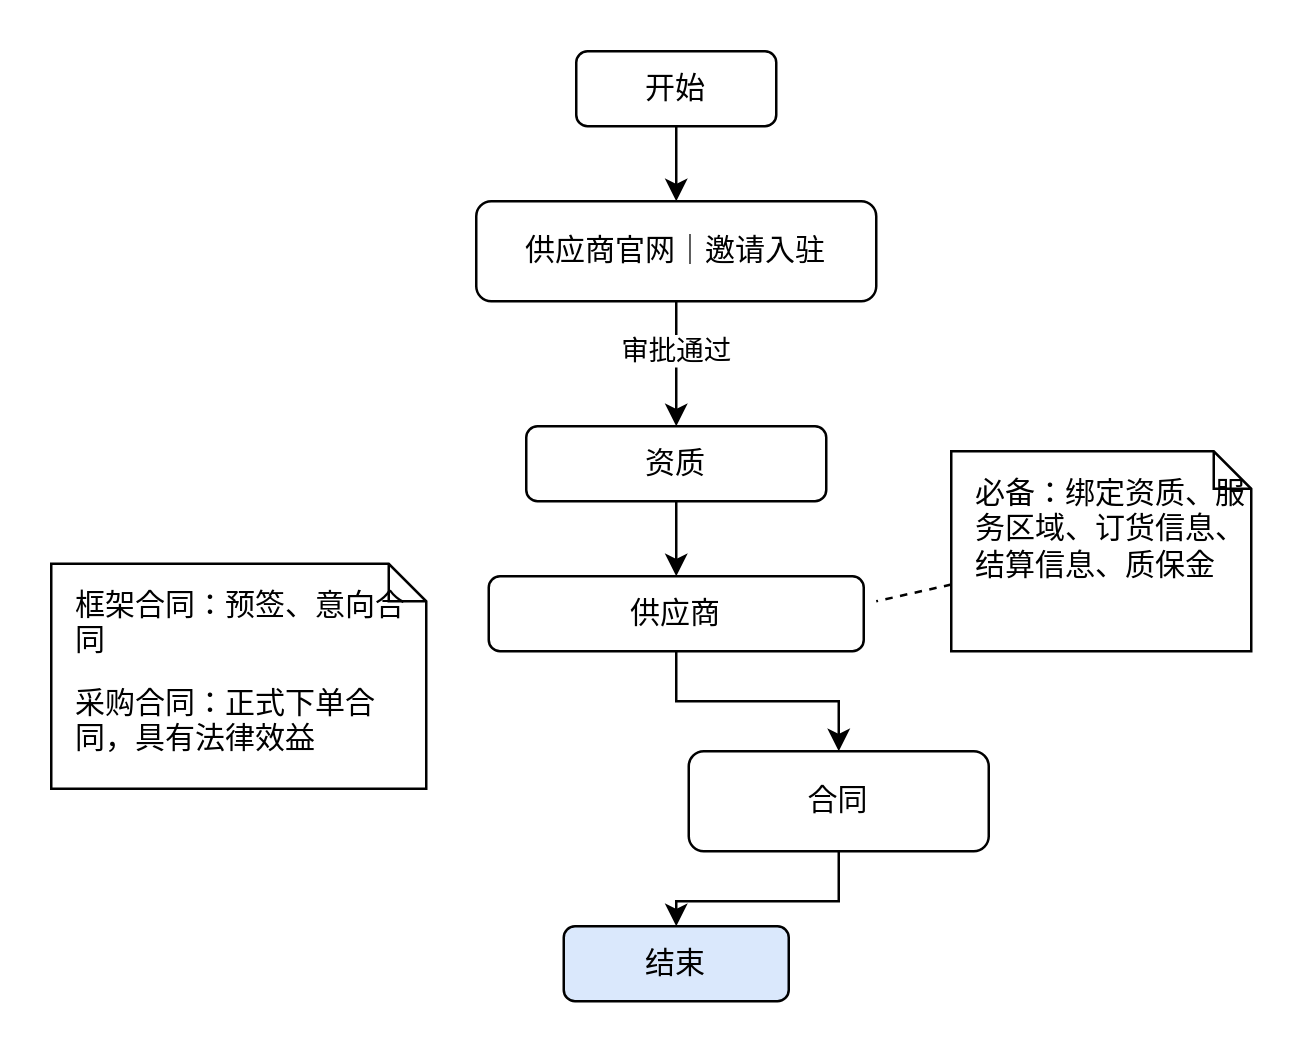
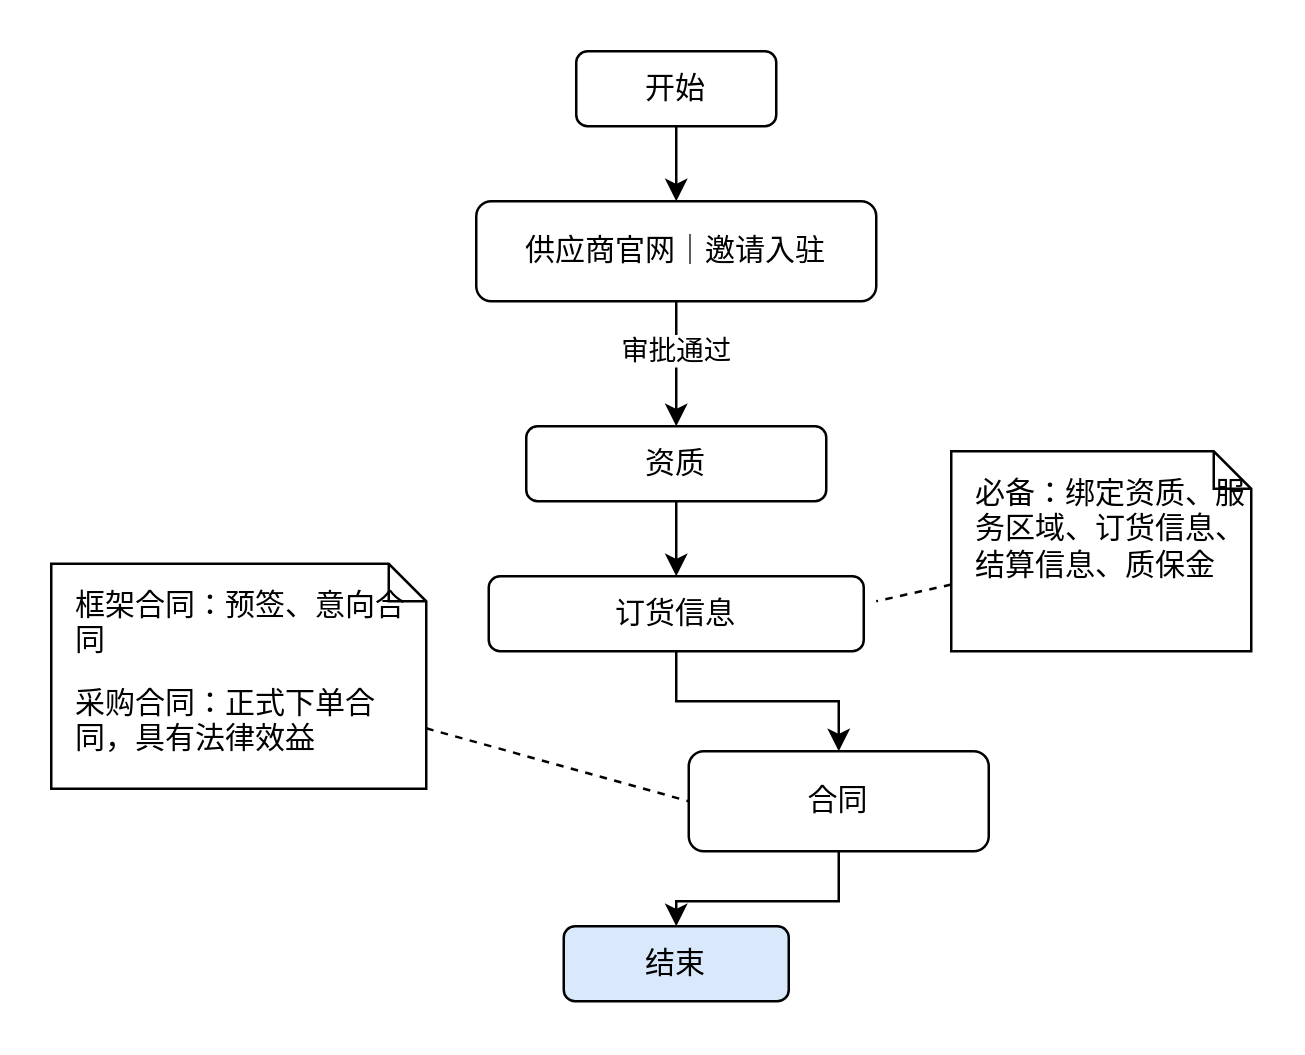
(676, 614) -> (676, 614)
none -> (557, 765)
